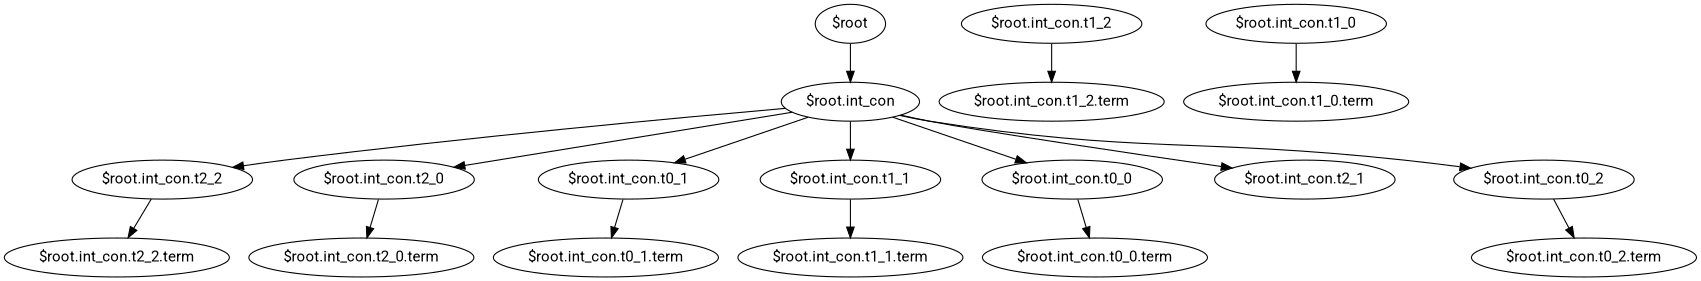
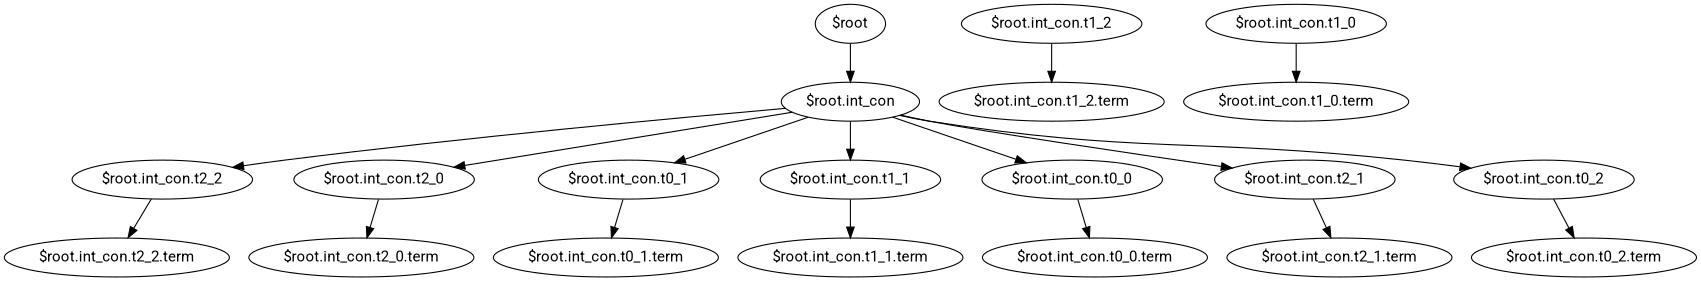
none -> (1339, 258)
